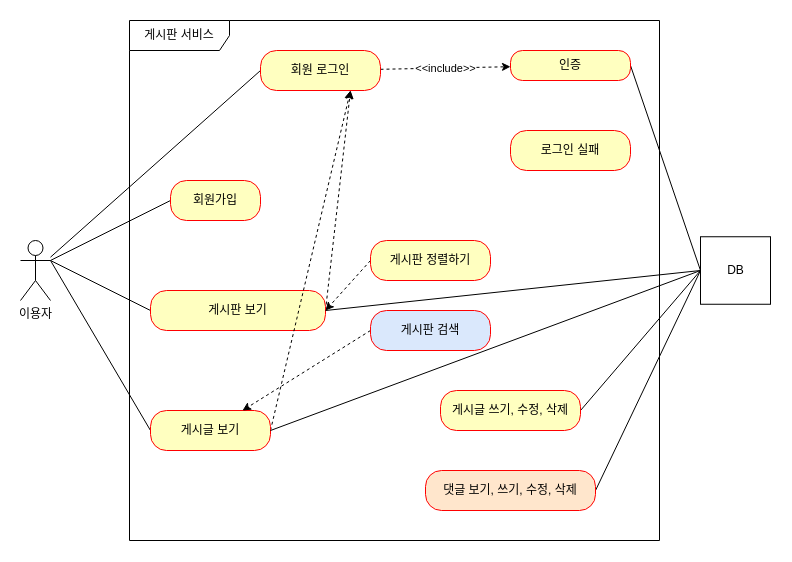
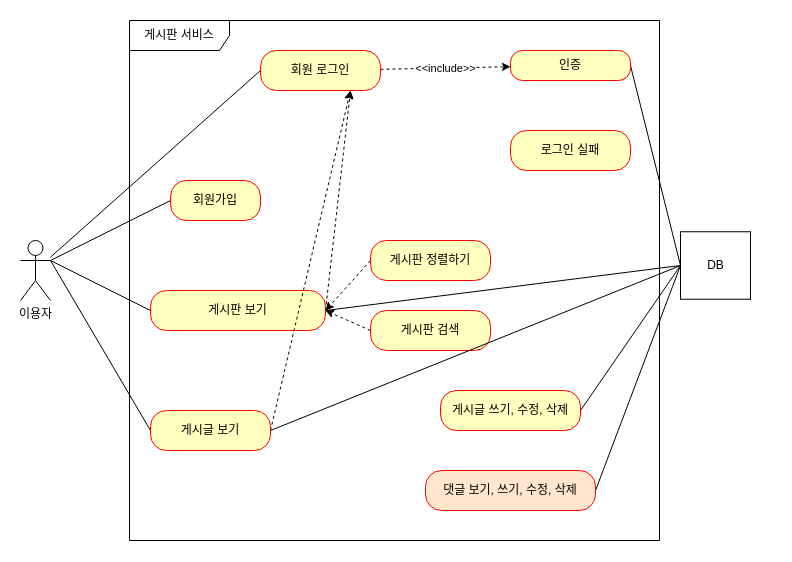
(736, 271) -> (716, 266)
(431, 331) -> (431, 331)
(309, 369) -> (351, 322)
